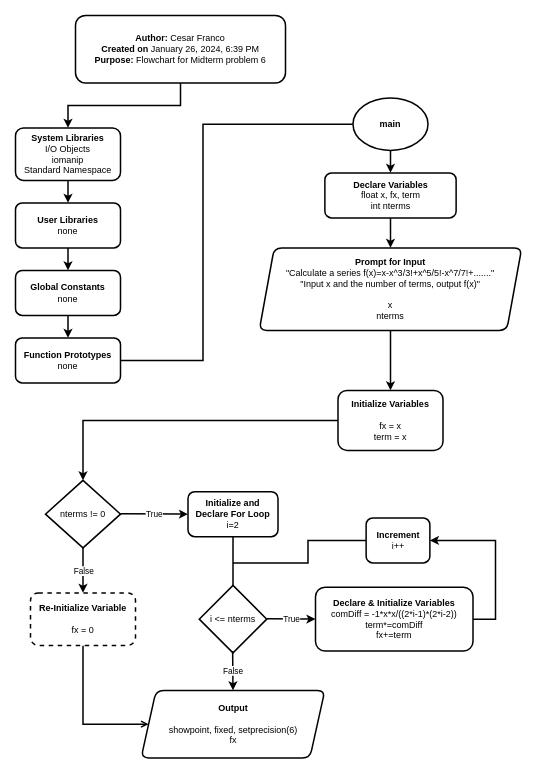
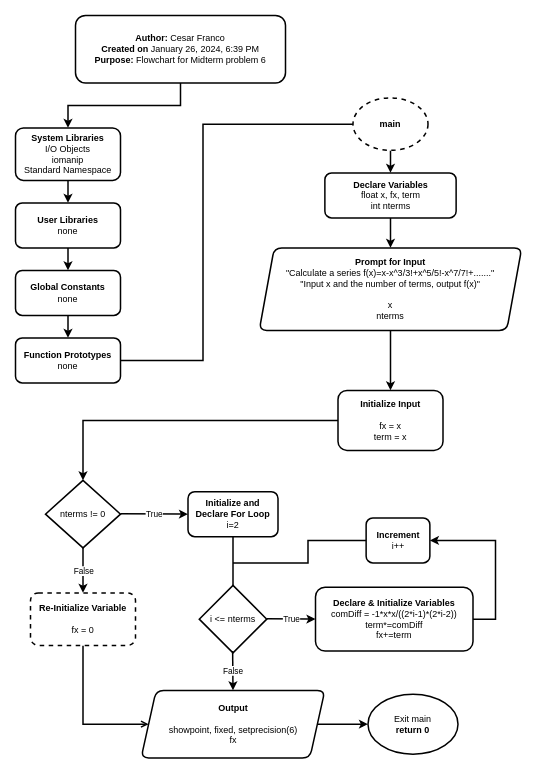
(390, 124) -> (390, 124)
(390, 420) -> (390, 420)
none -> (339, 724)
none -> (413, 724)
